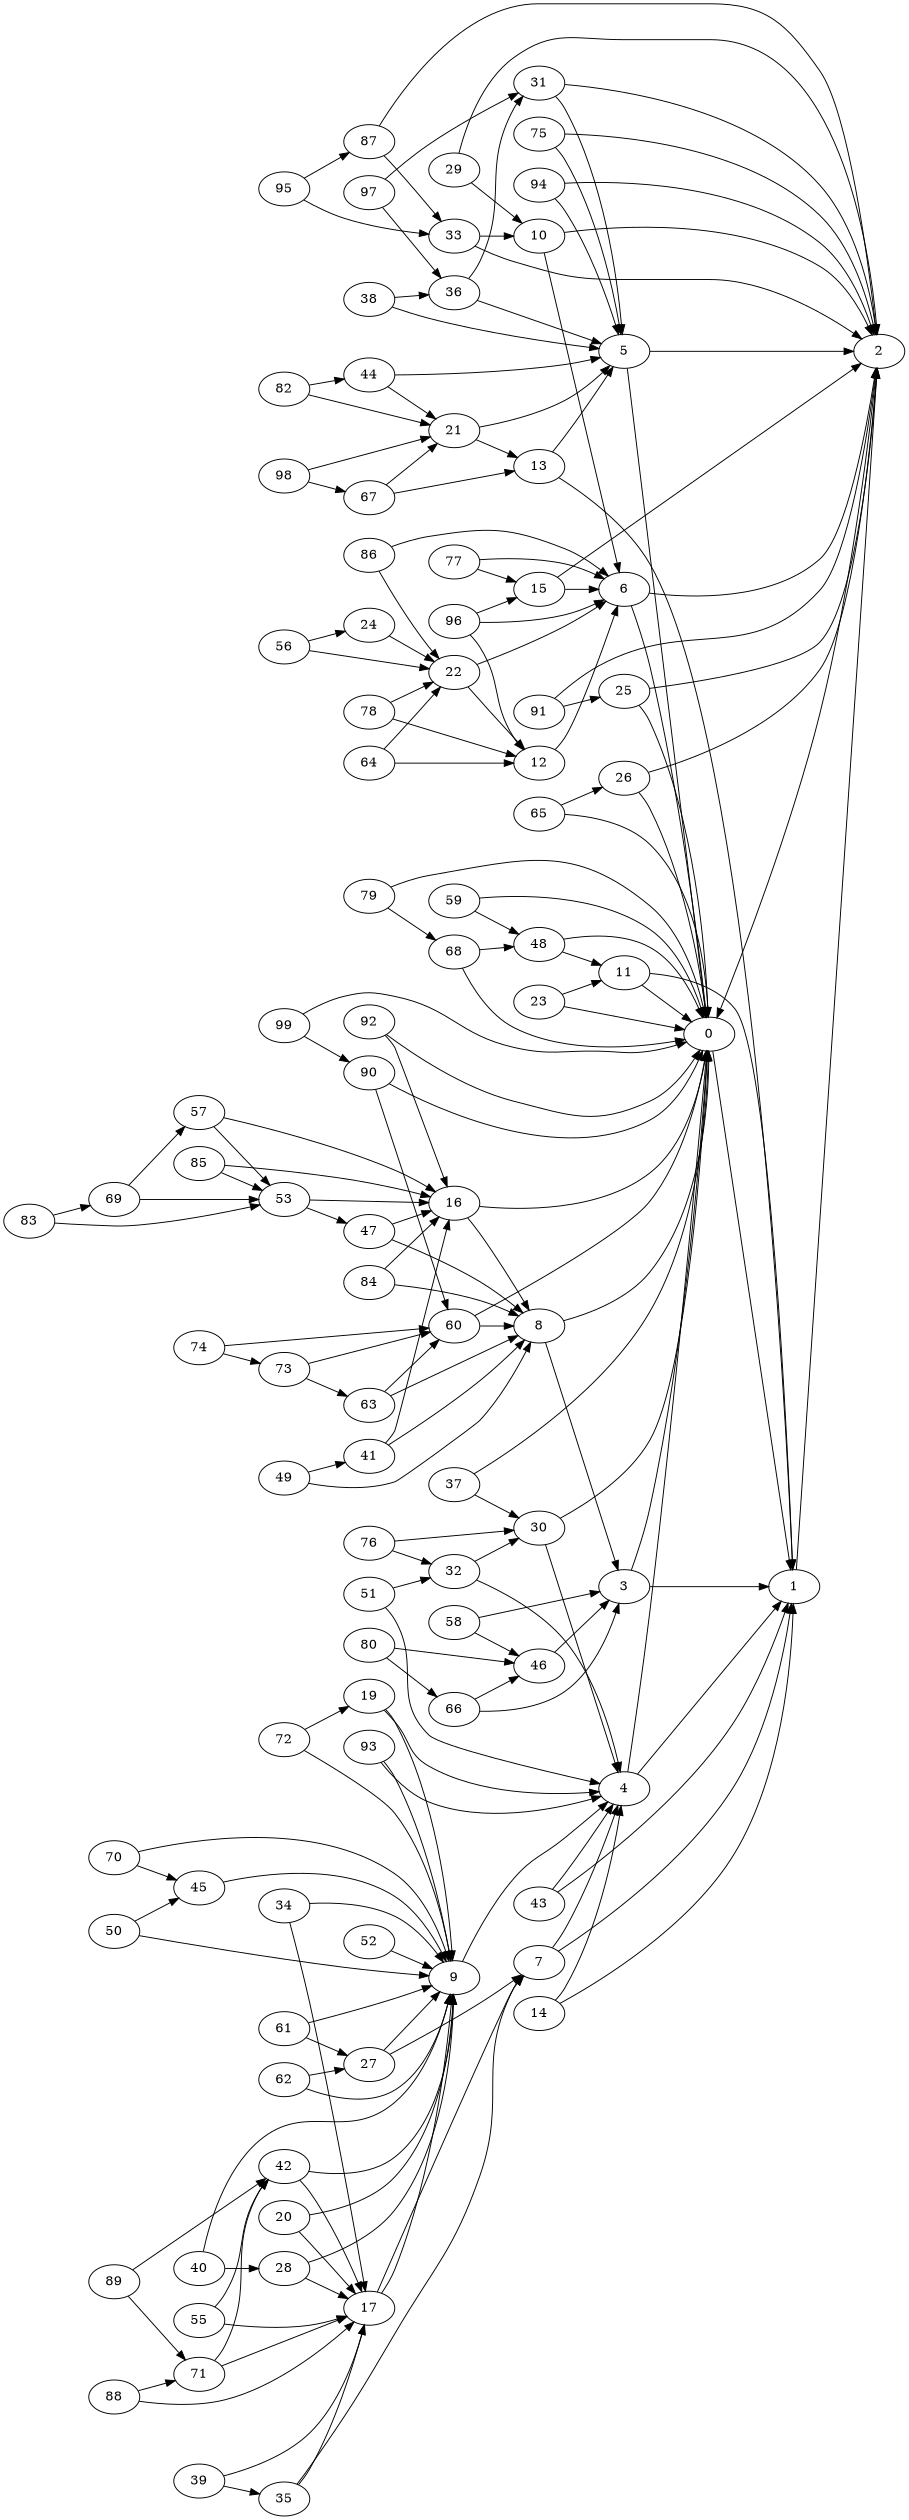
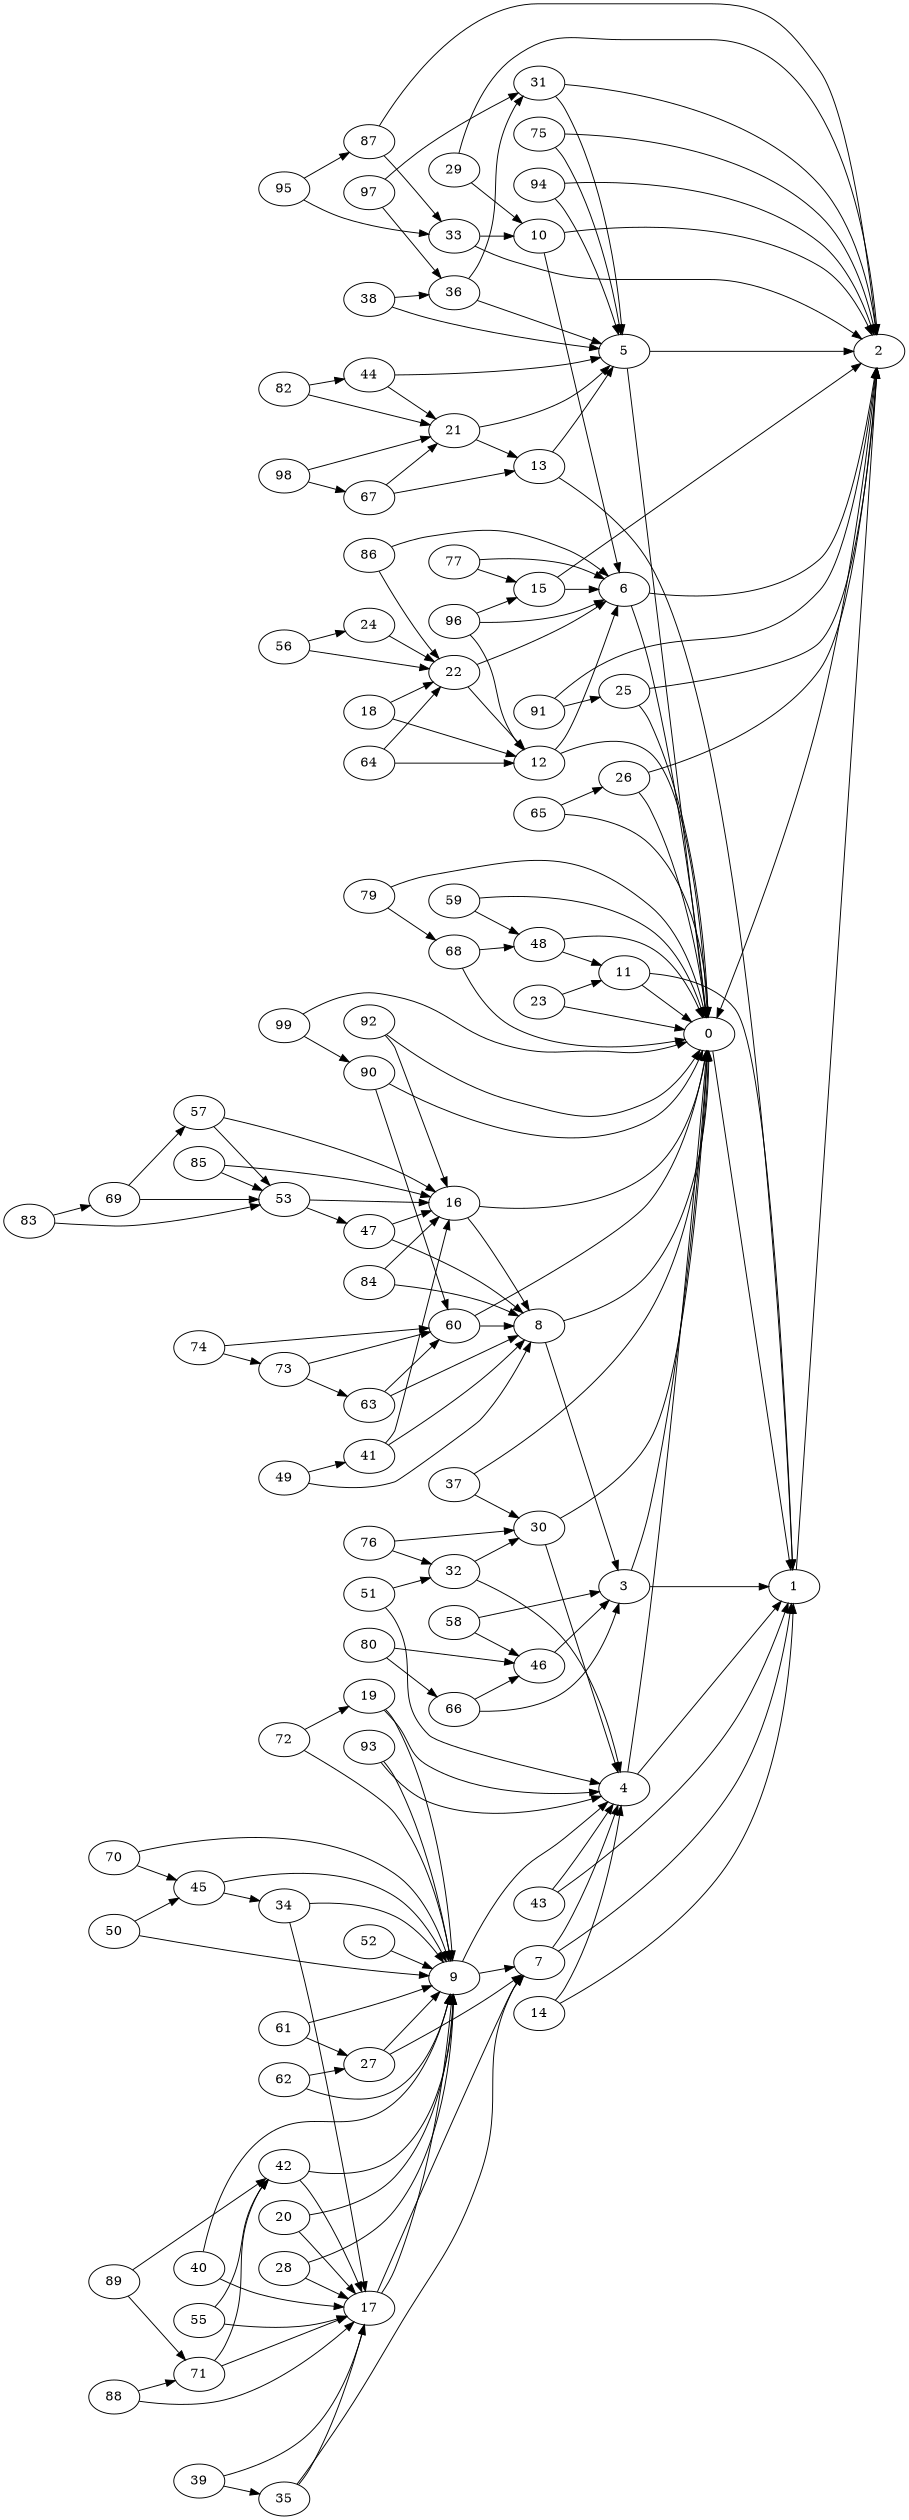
(369, 712) -> (369, 712)
none -> (653, 757)
none -> (237, 1896)
none -> (492, 1971)
(237, 2269) -> (276, 2298)
